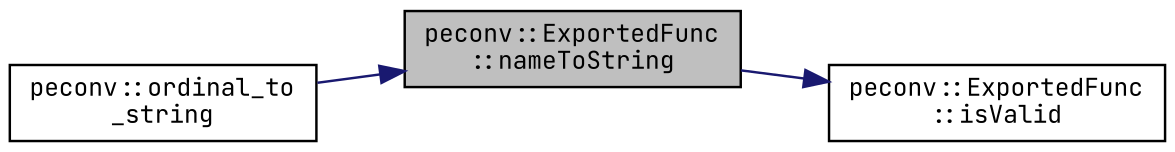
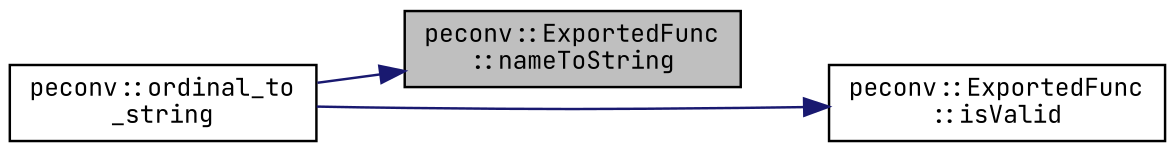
(773, 74) -> (560, 109)
